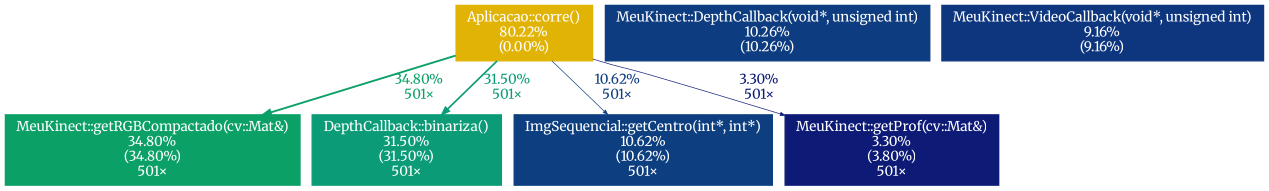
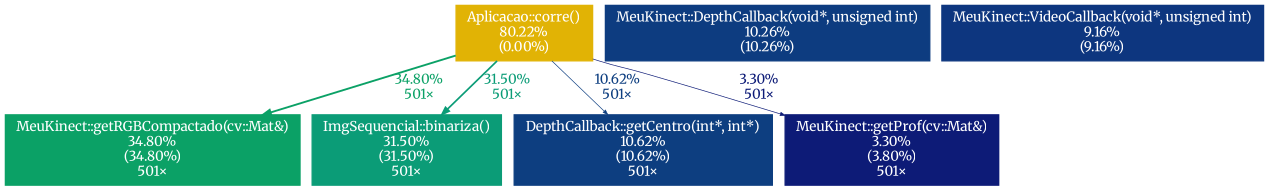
(407, 150) -> (407, 150)
(643, 150) -> (643, 150)
